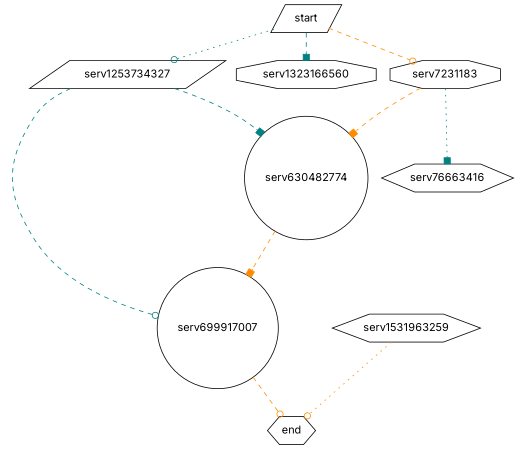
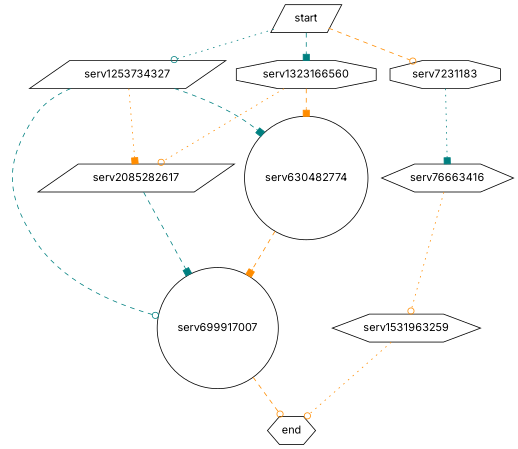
(388, 107) -> (306, 99)
none -> (136, 178)
none -> (428, 250)
